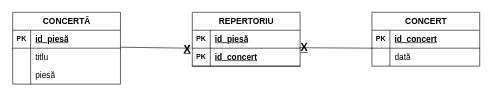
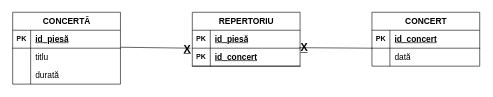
(44, 75) -> (47, 75)
